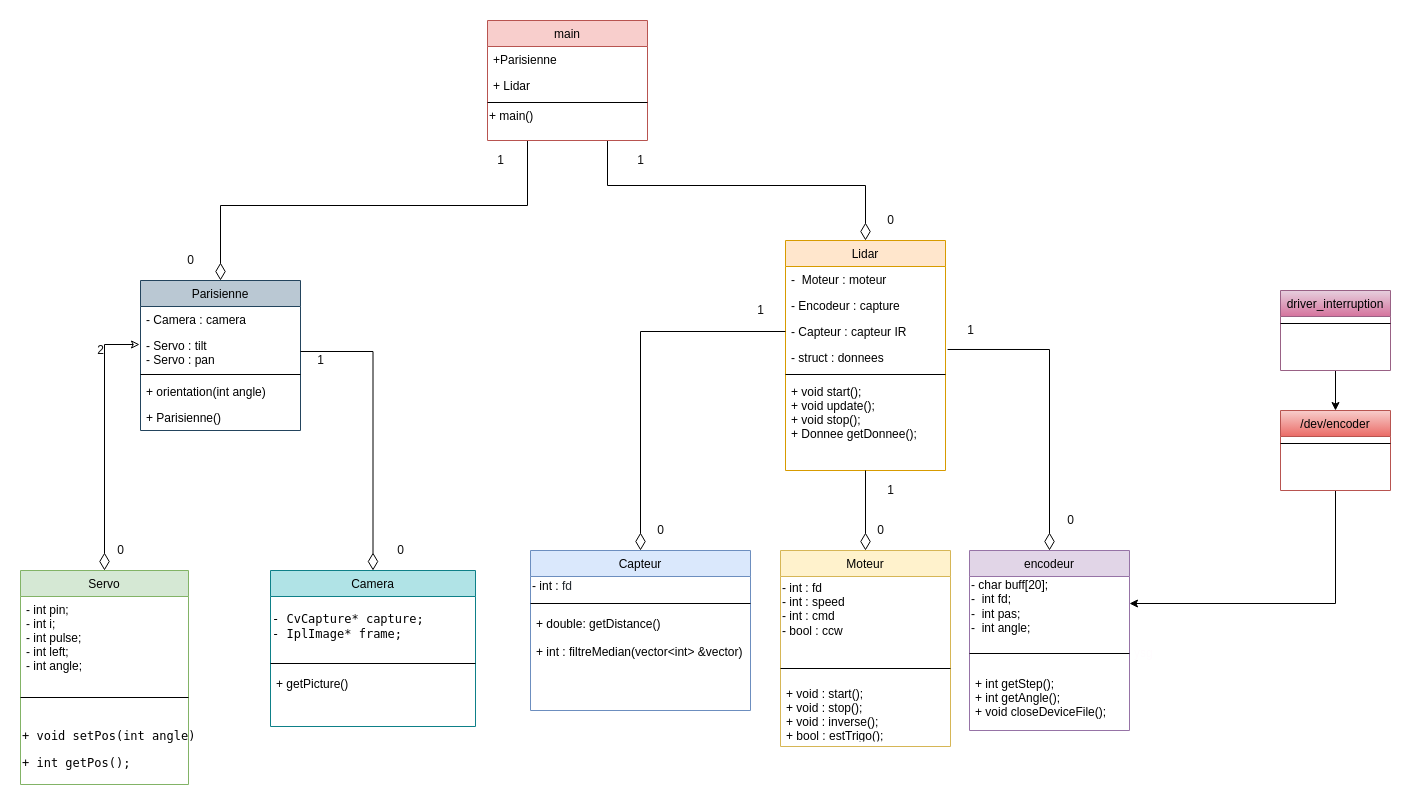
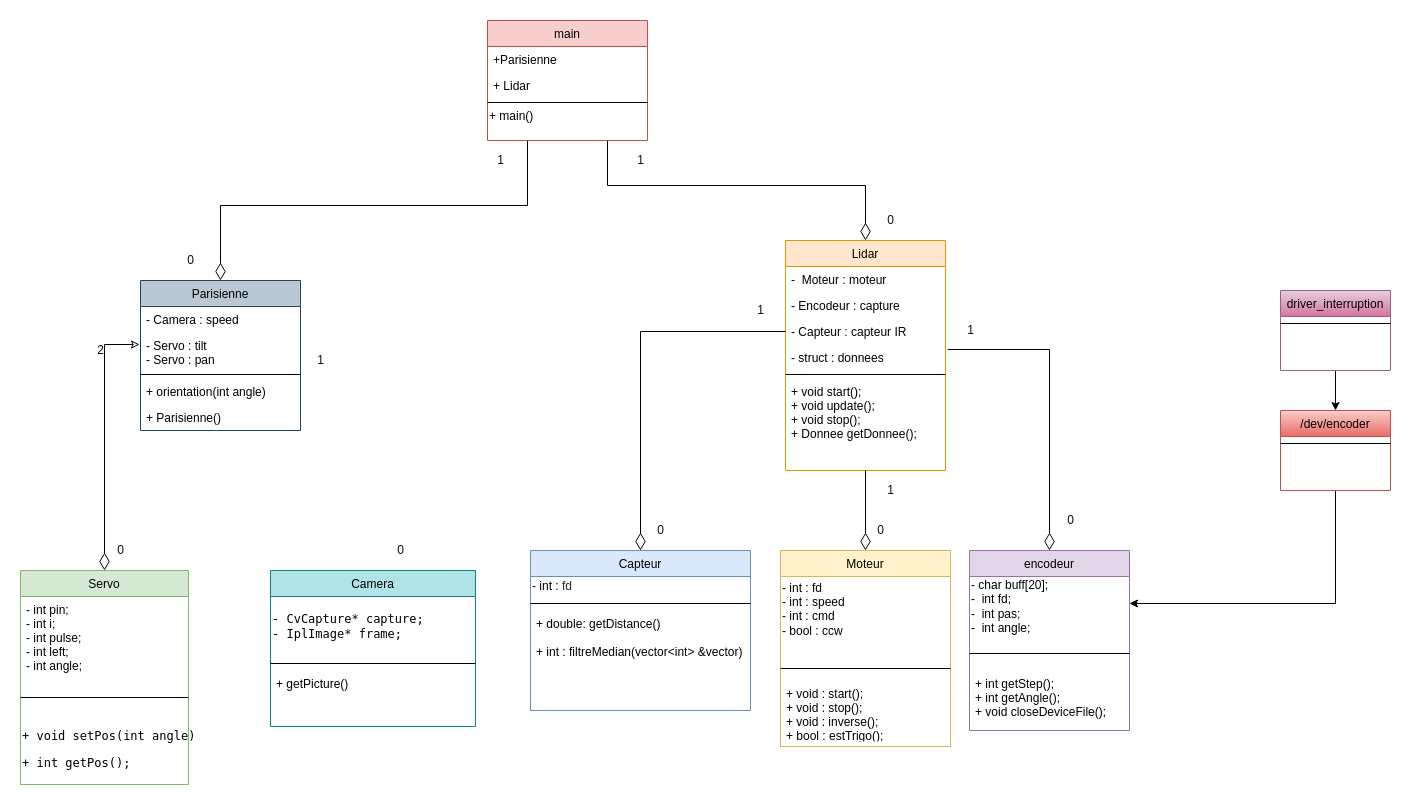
(197, 320) -> (194, 320)
(373, 418) -> none
